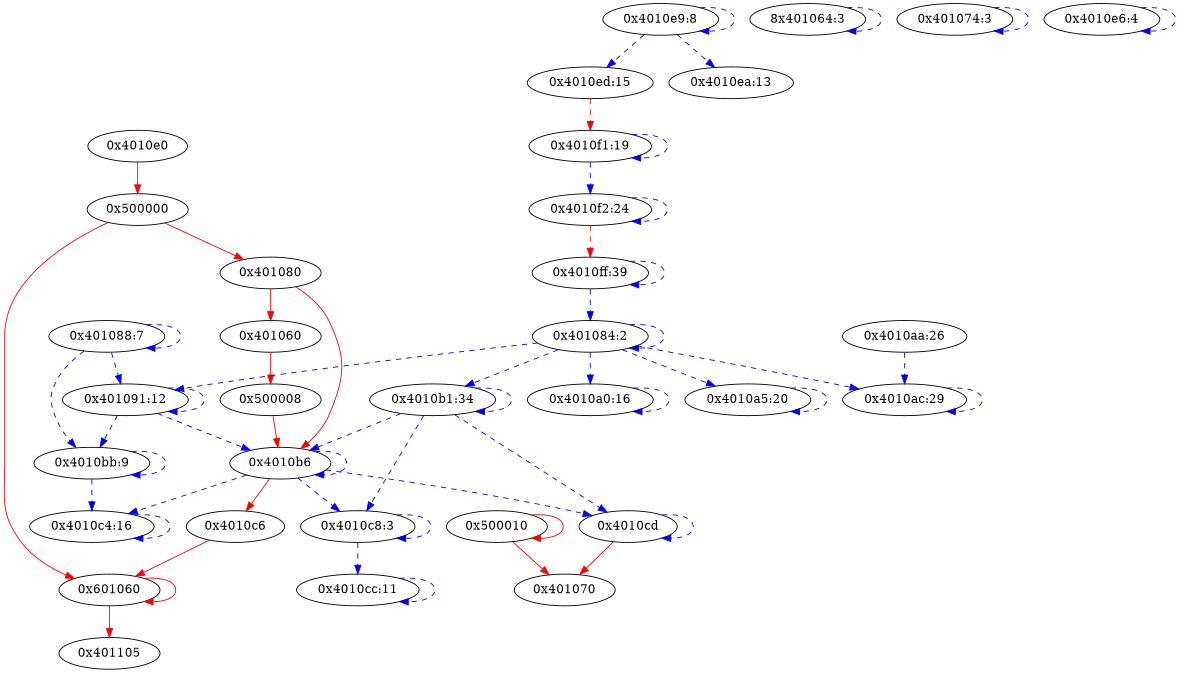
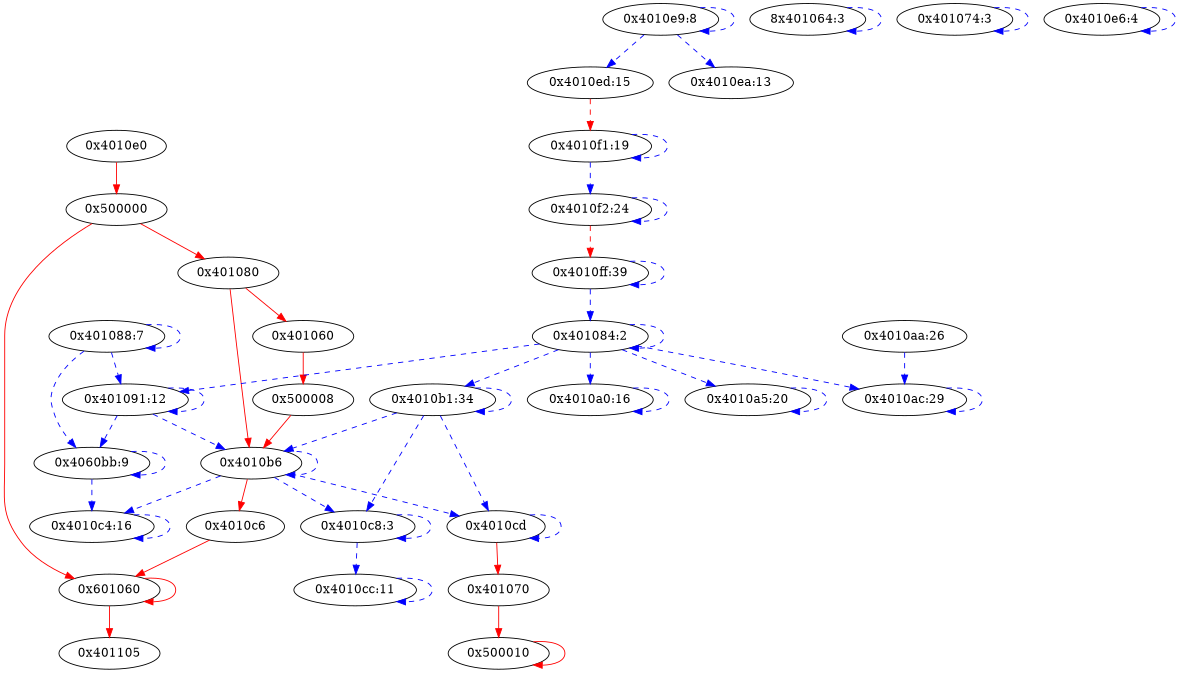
(92, 463) -> (92, 463)
(527, 555) -> (499, 617)
